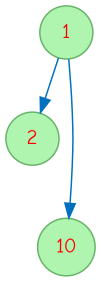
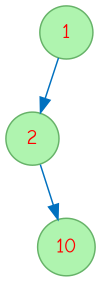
(73, 131) -> (47, 185)
